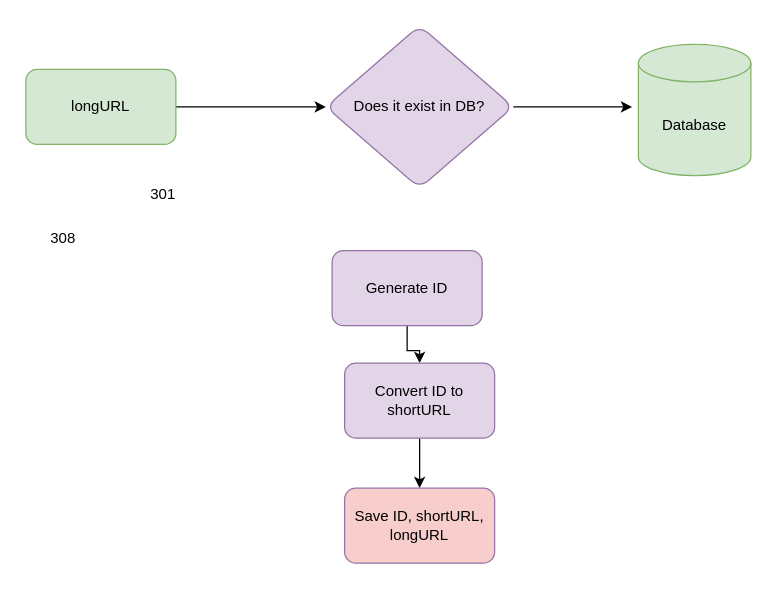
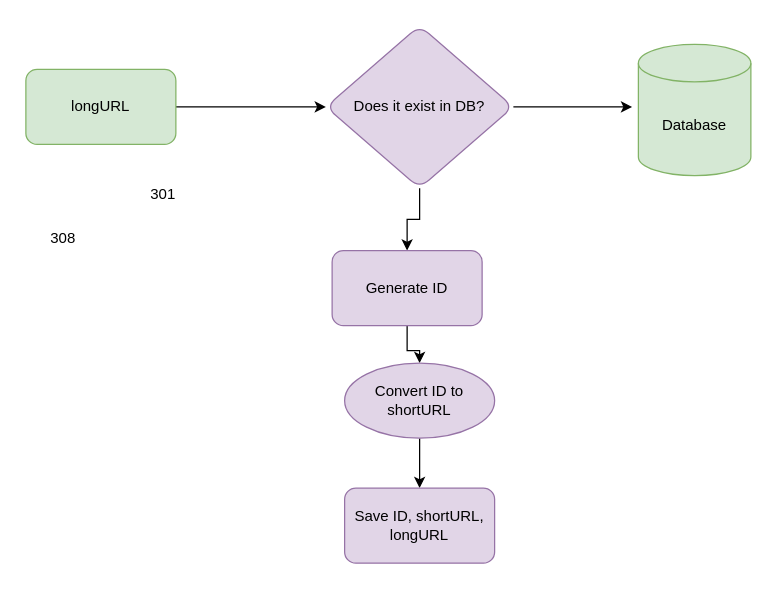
none -> (417, 219)
(419, 401) -> (419, 401)
(419, 526) -> (419, 526)
